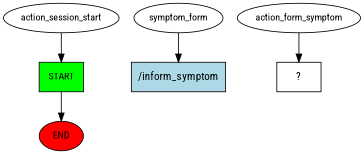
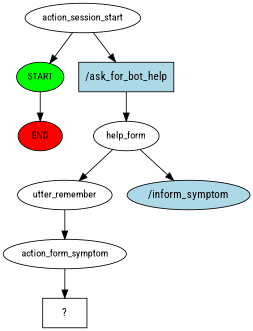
(178, 18) -> (126, 136)
(61, 77) -> (40, 77)
none -> (126, 77)
(178, 77) -> (189, 195)
none -> (65, 195)
